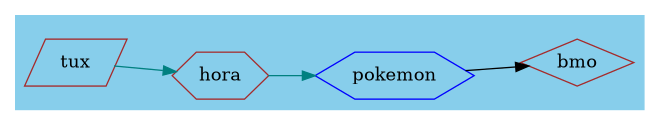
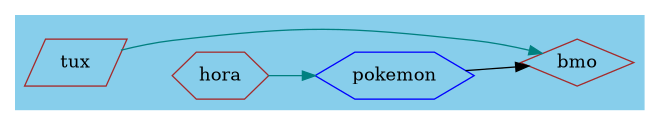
(138, 68) -> (325, 29)
